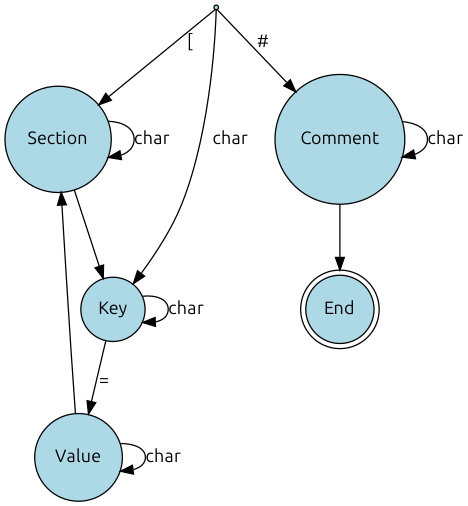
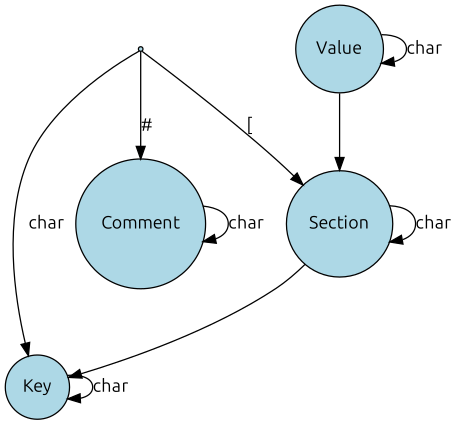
(340, 309) -> none
(99, 371) -> none
